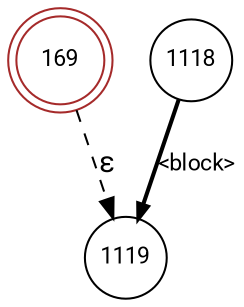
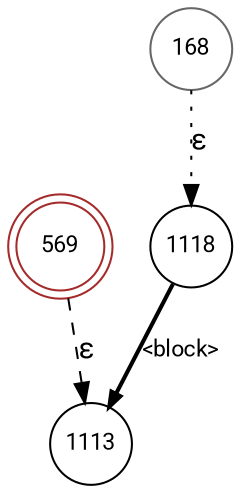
none -> (191, 49)
(60, 60) -> (60, 247)
(126, 258) -> (91, 444)
